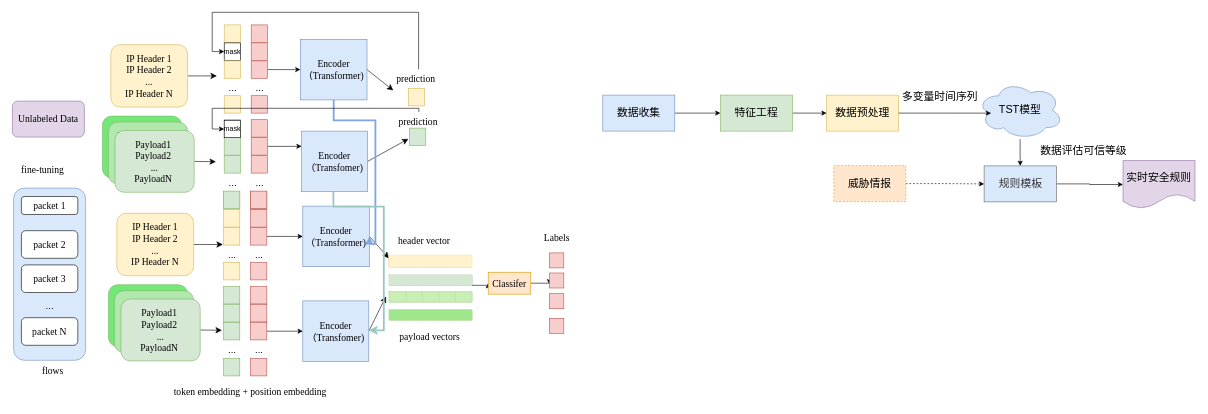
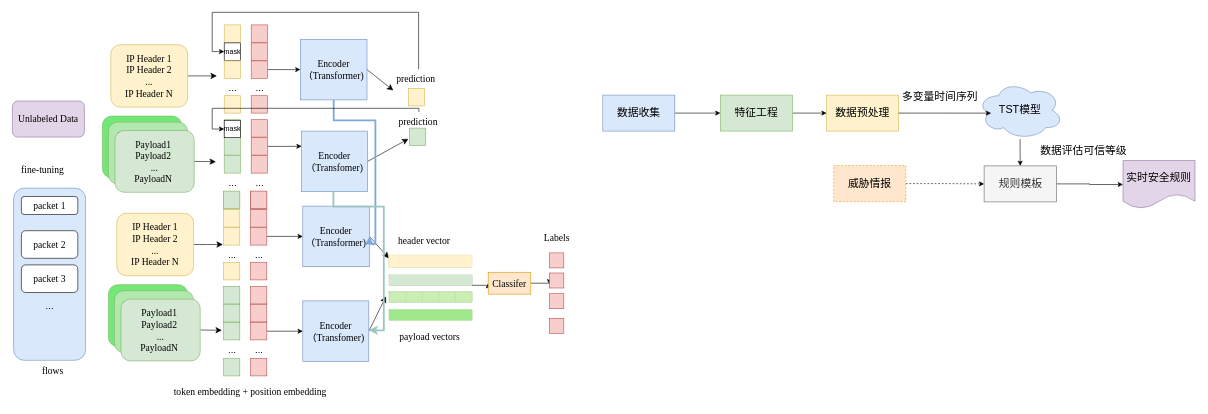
(1020, 184) -> (1020, 184)
(50, 332) -> none
